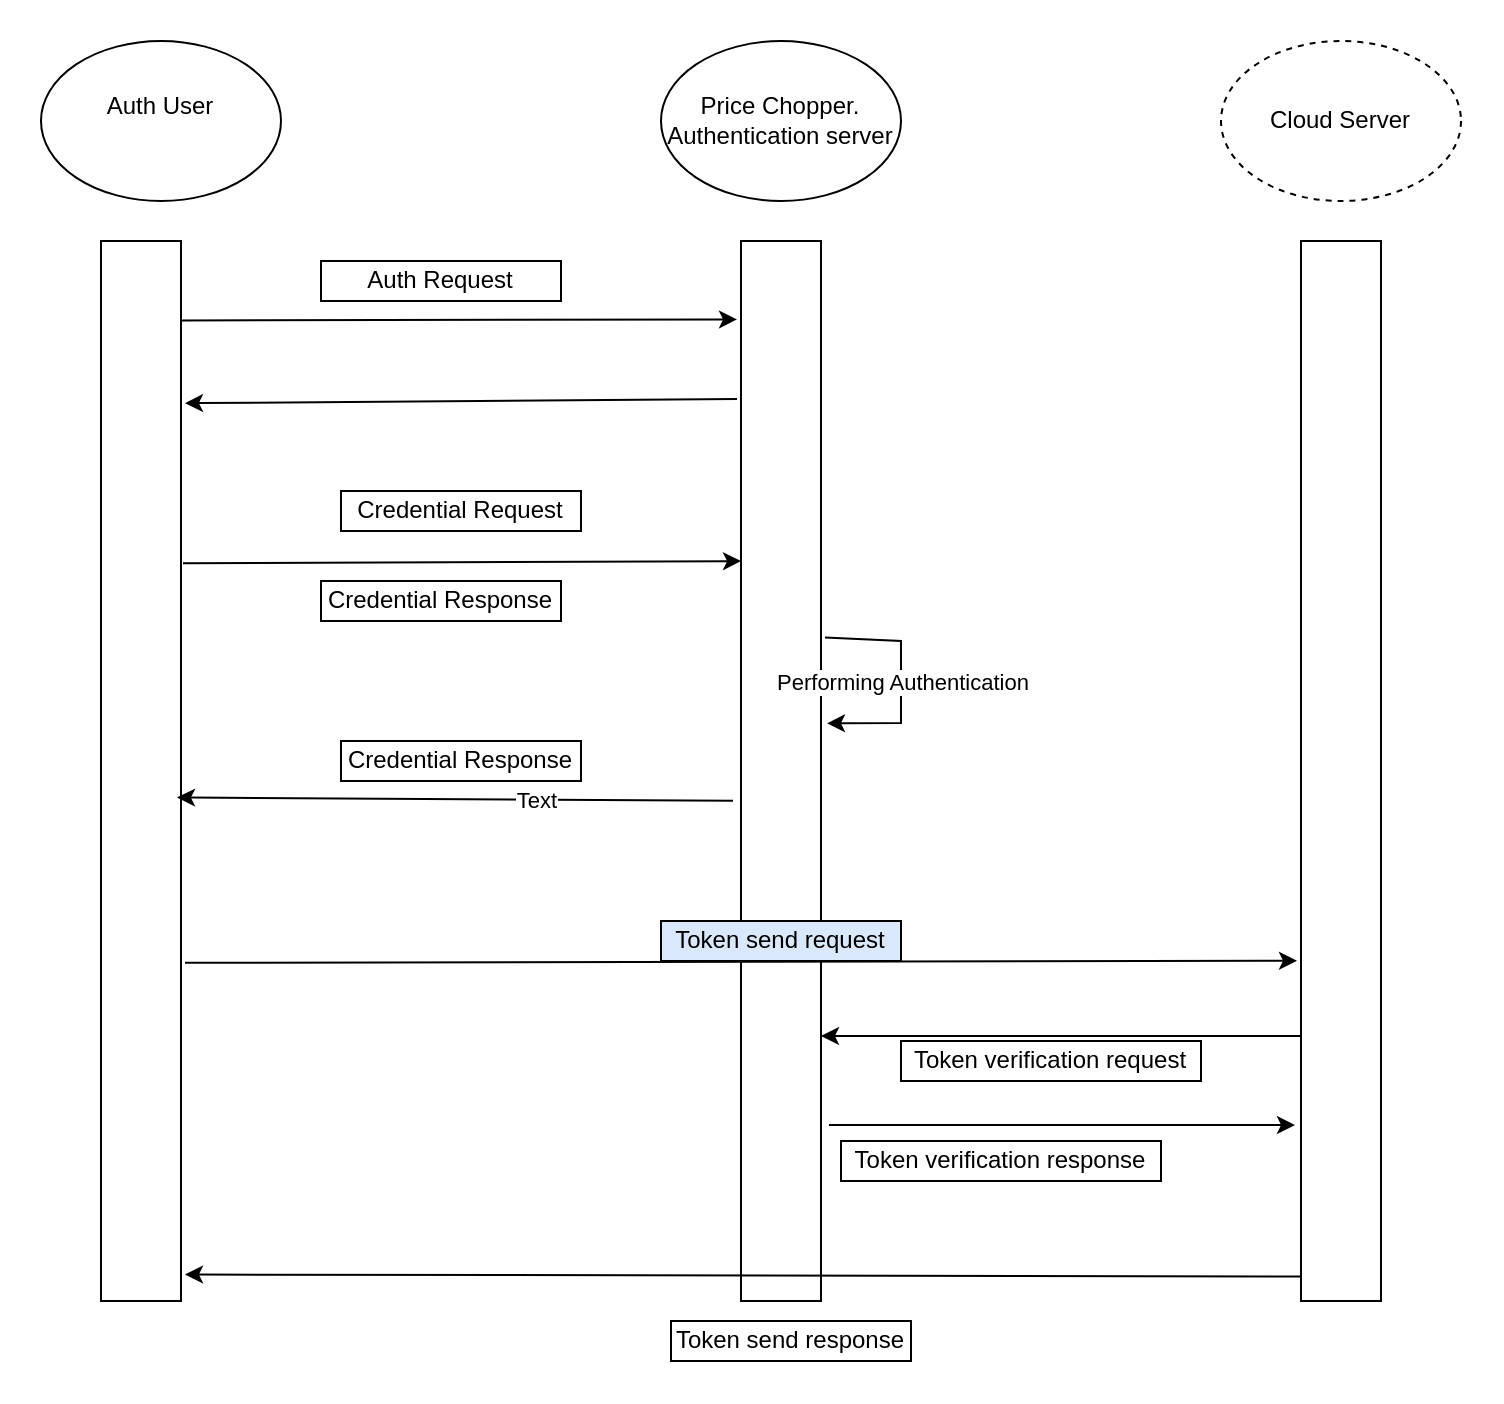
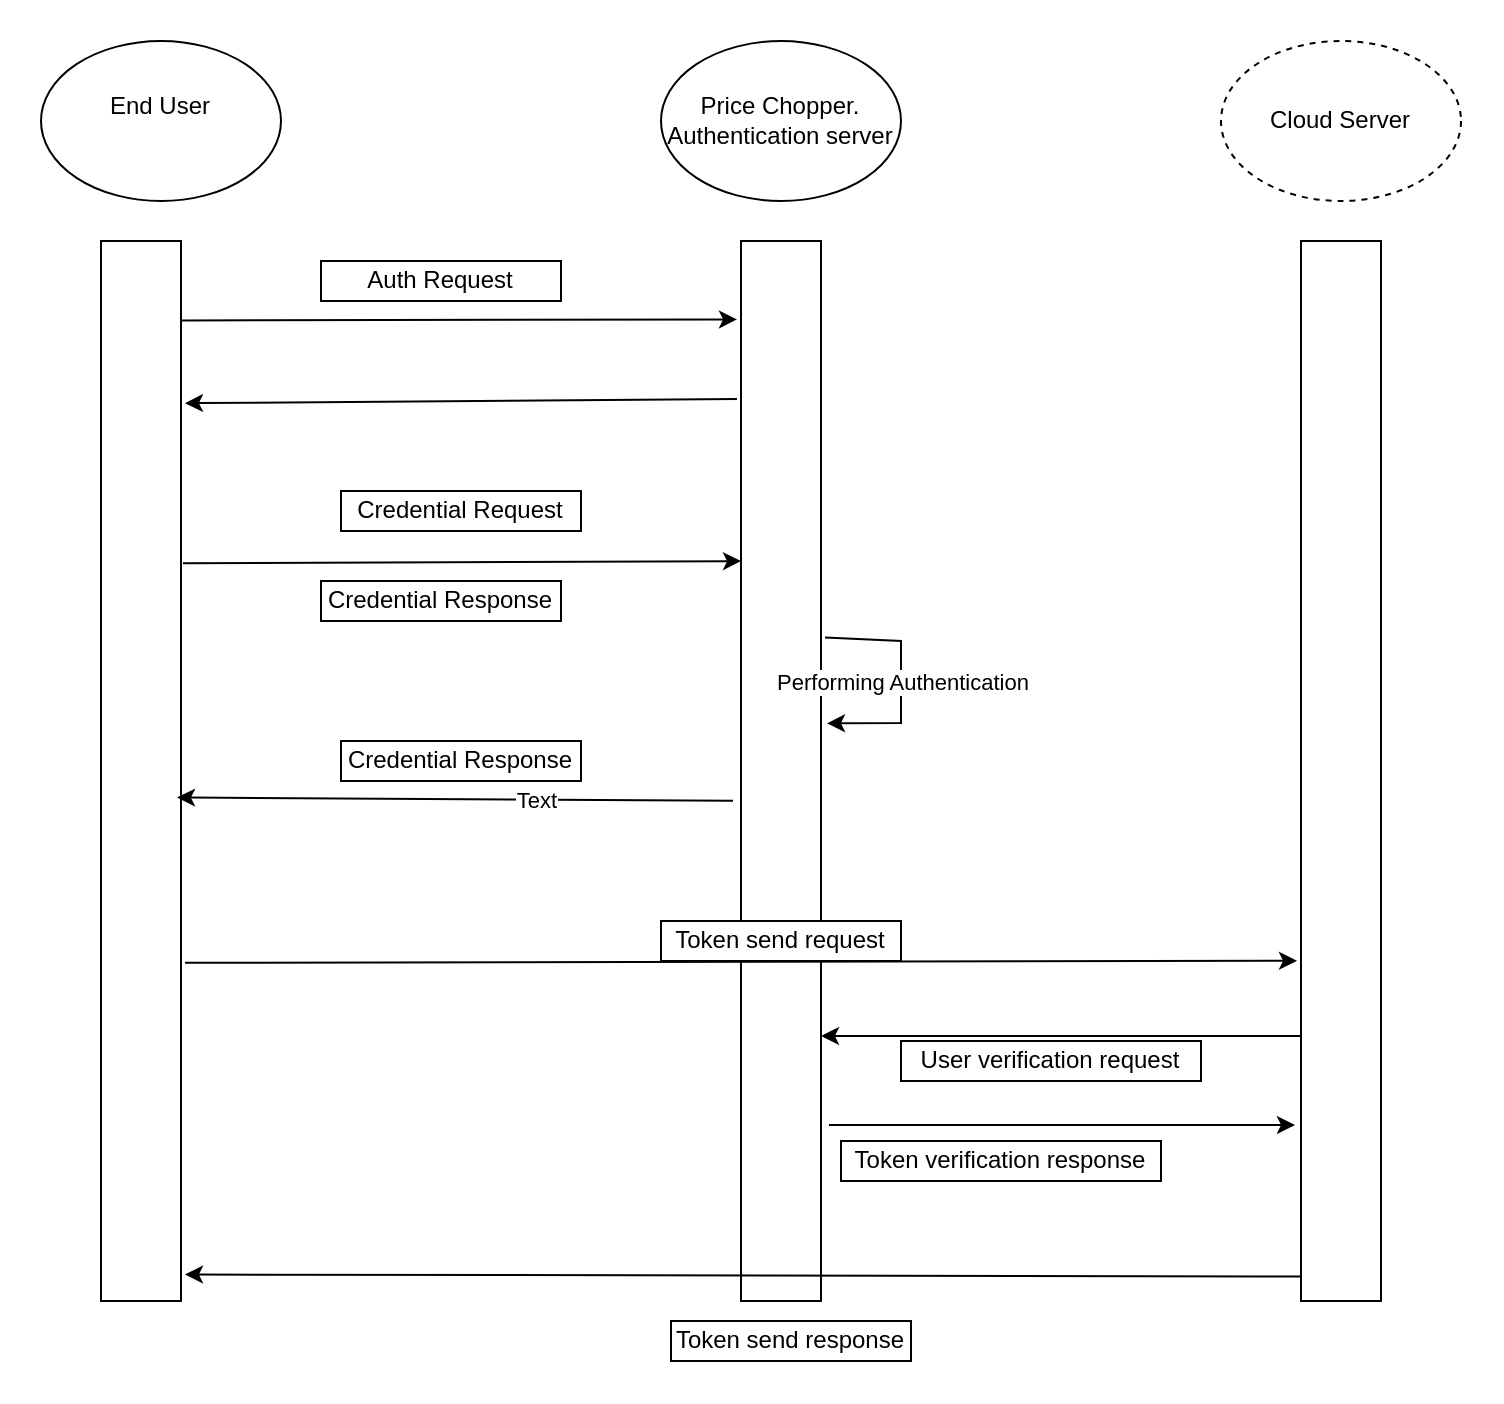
(161, 121) -> (161, 121)
(781, 941) -> (781, 941)
(1051, 1061) -> (1051, 1061)
